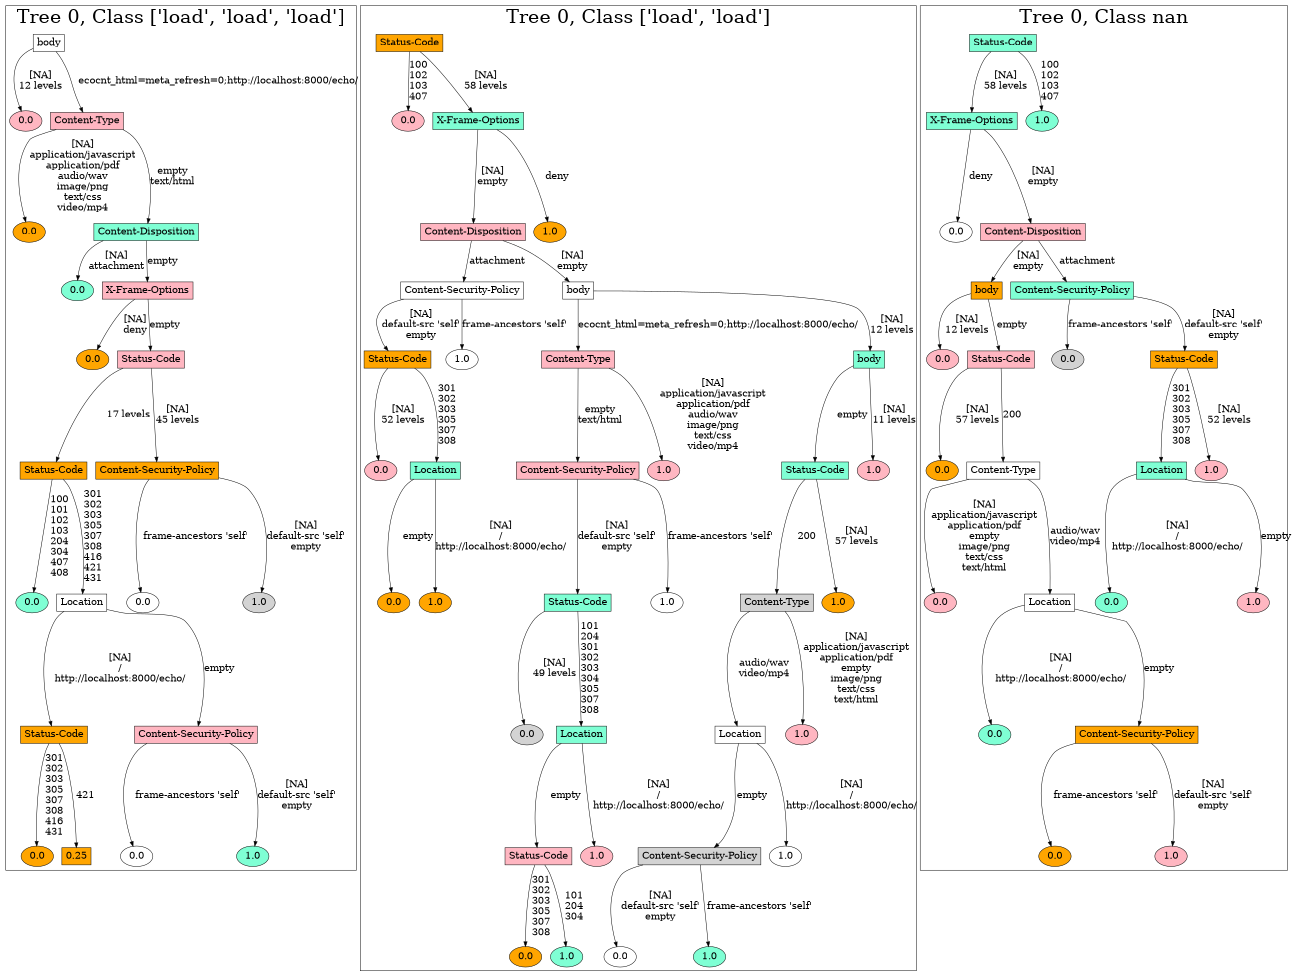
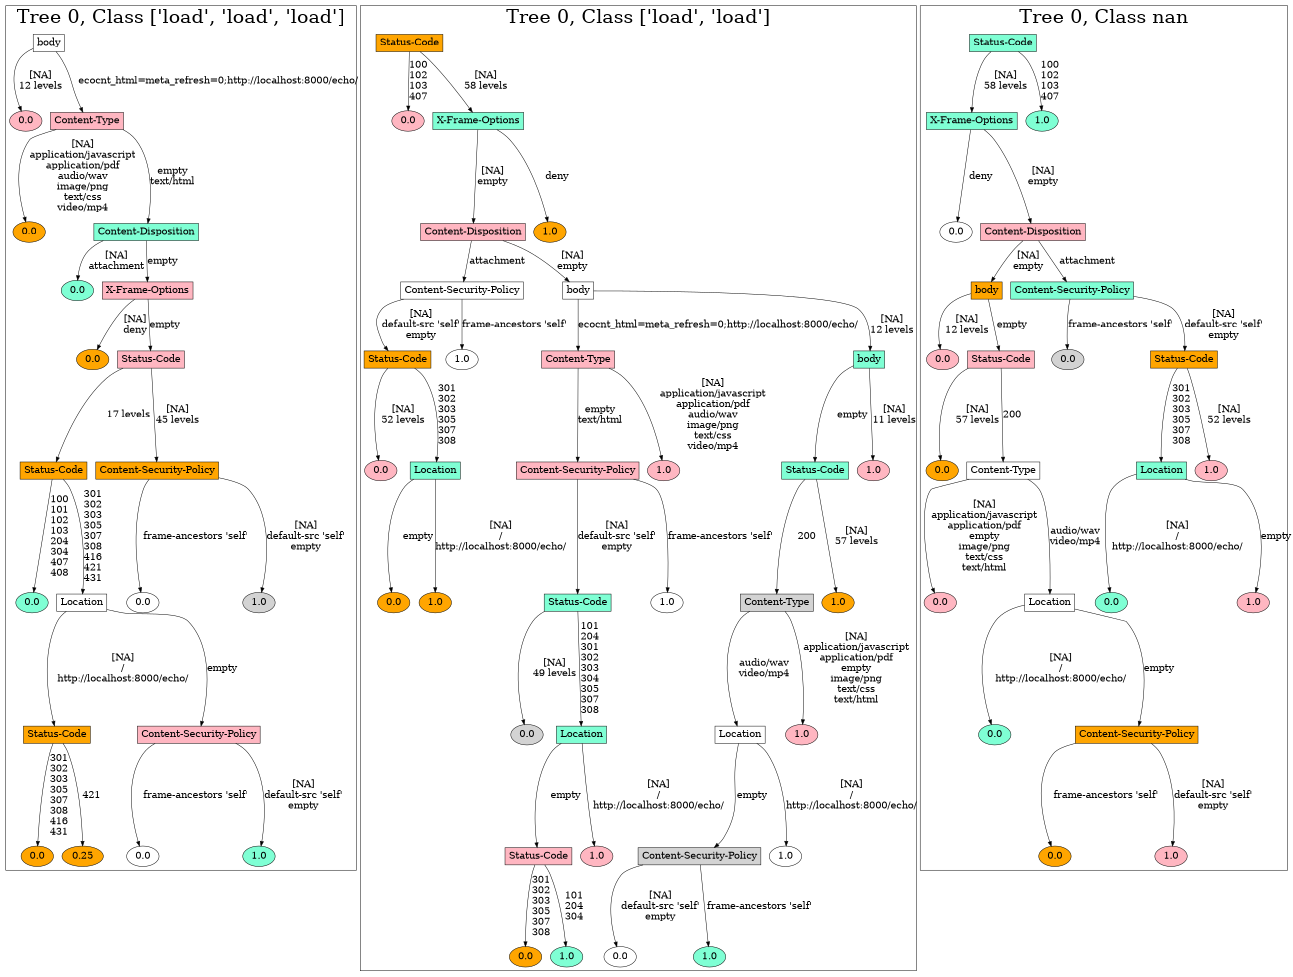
(76, 856) -> (83, 856)
